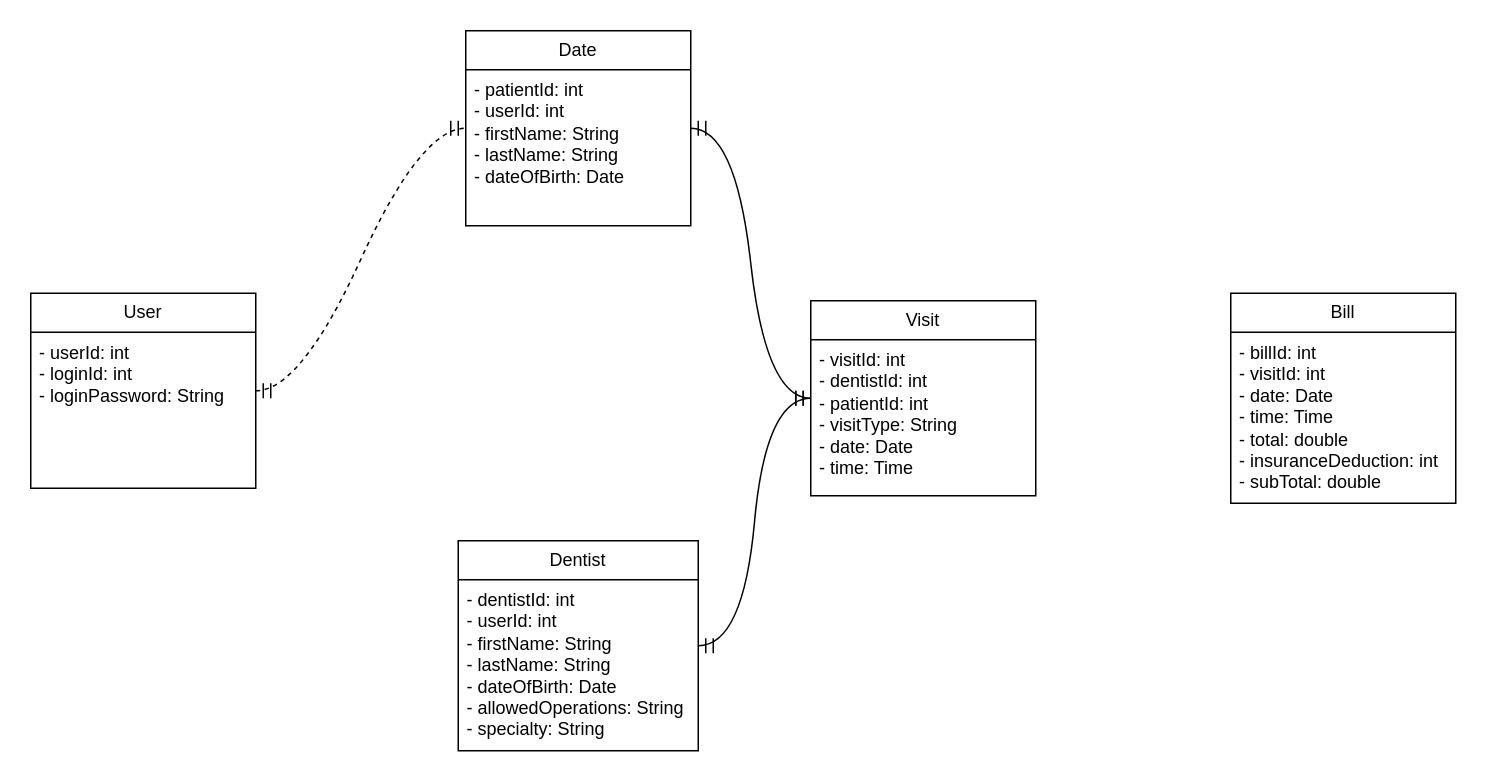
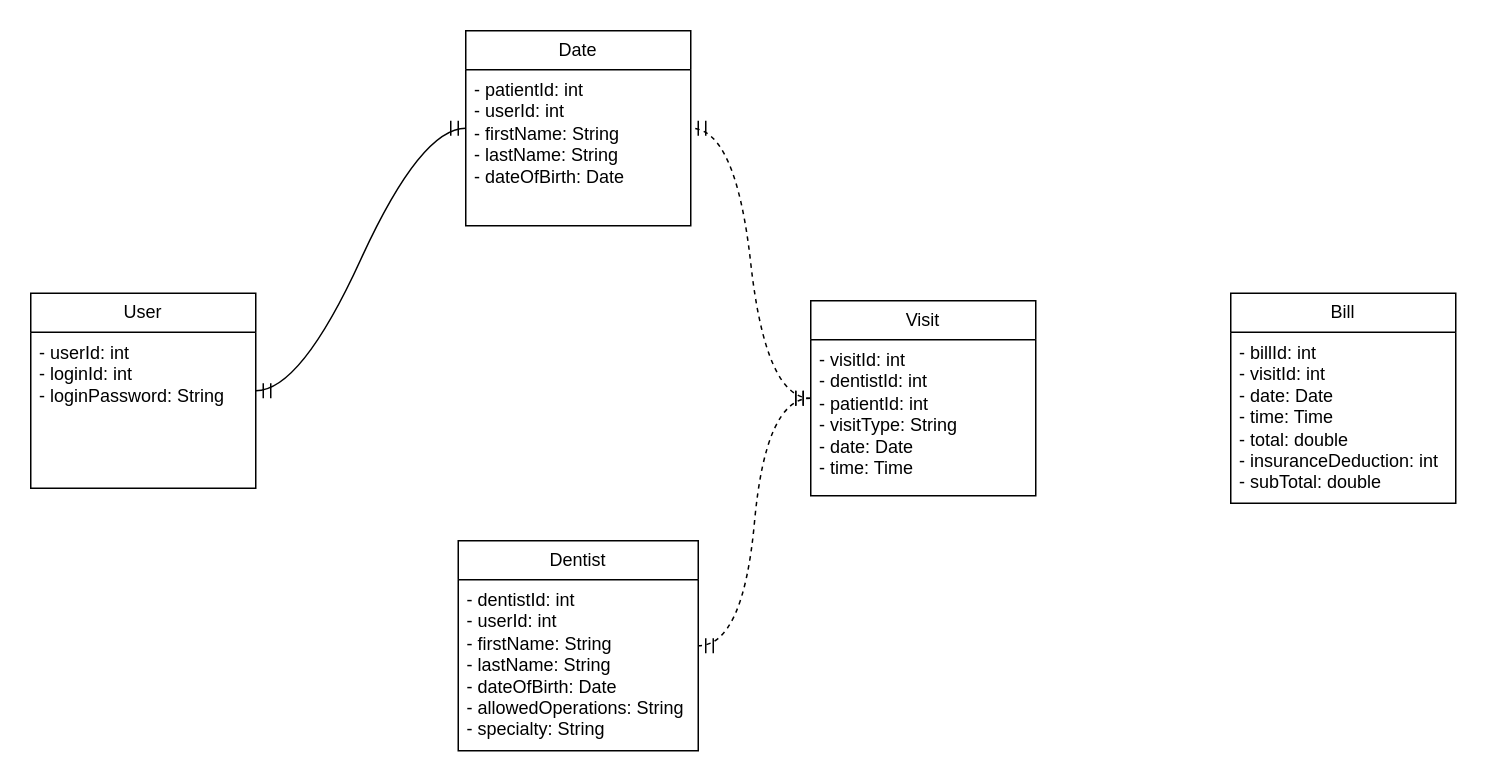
(750, 258) -> (750, 258)
(361, 259) -> (361, 259)
(754, 523) -> (754, 523)
